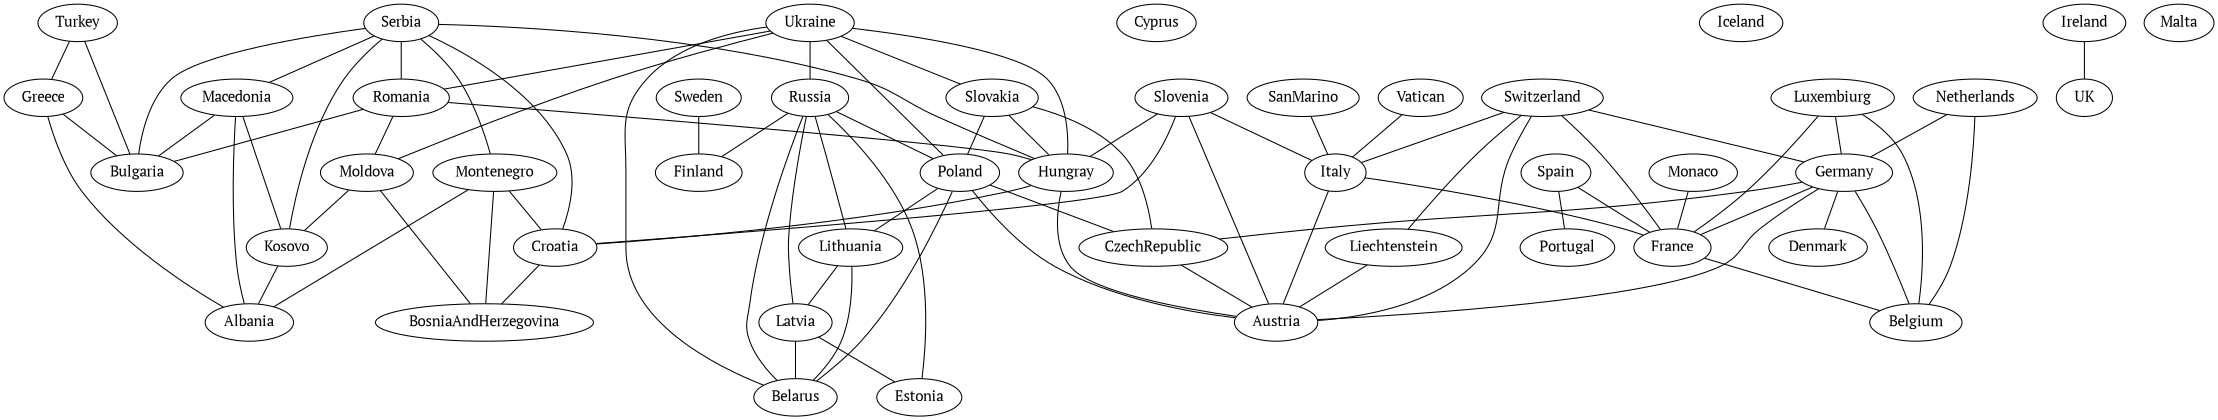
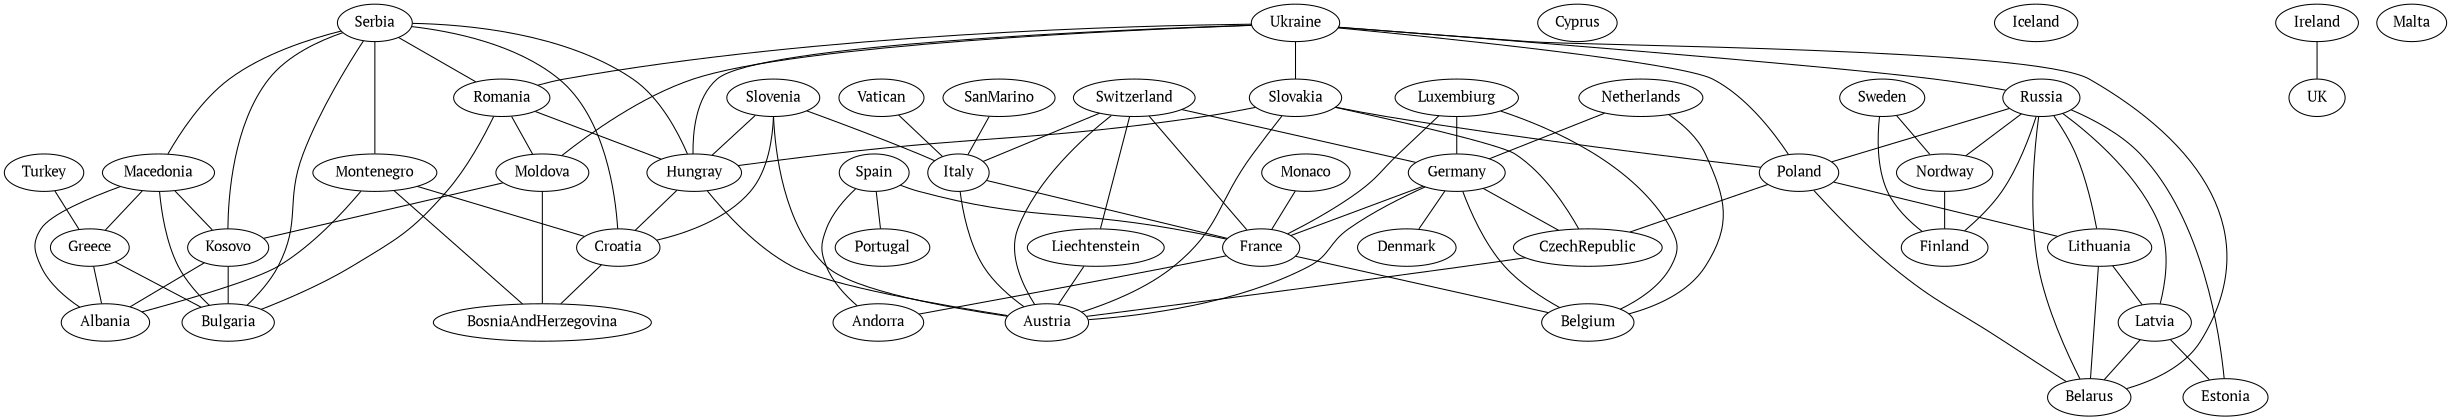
(107, 98) -> (228, 280)
none -> (1945, 173)
none -> (124, 210)
(1069, 273) -> (1198, 243)
none -> (878, 322)
